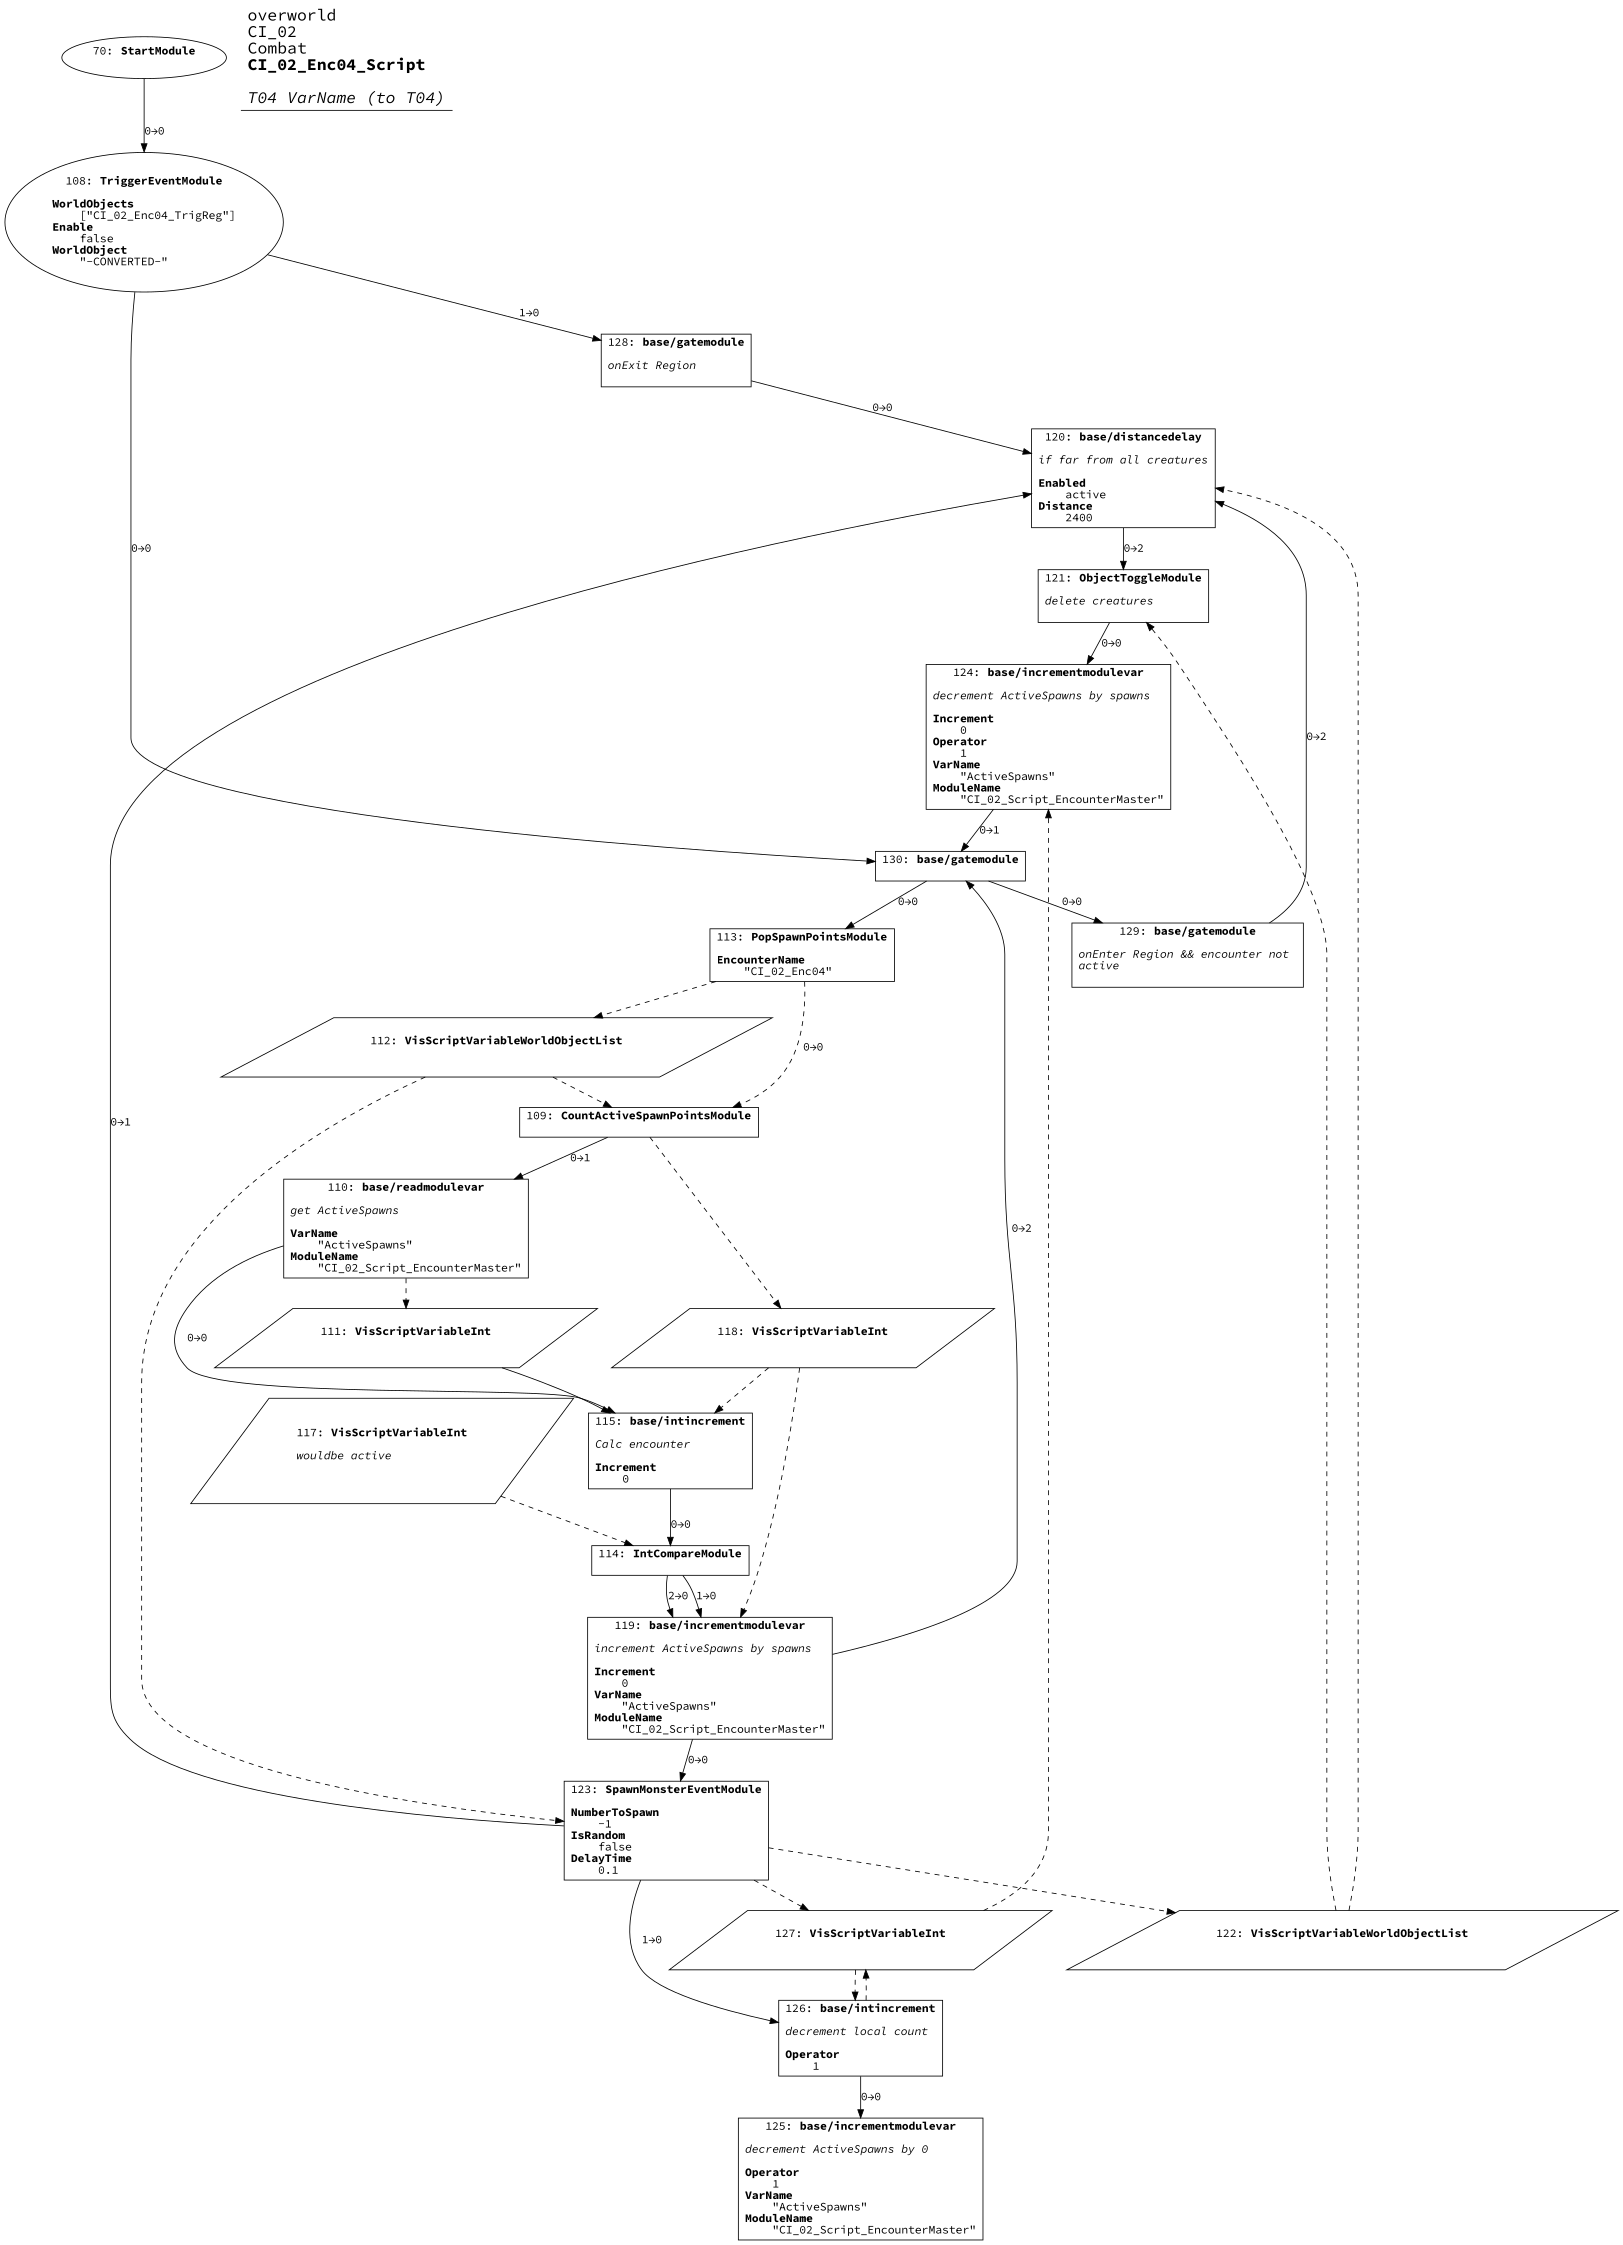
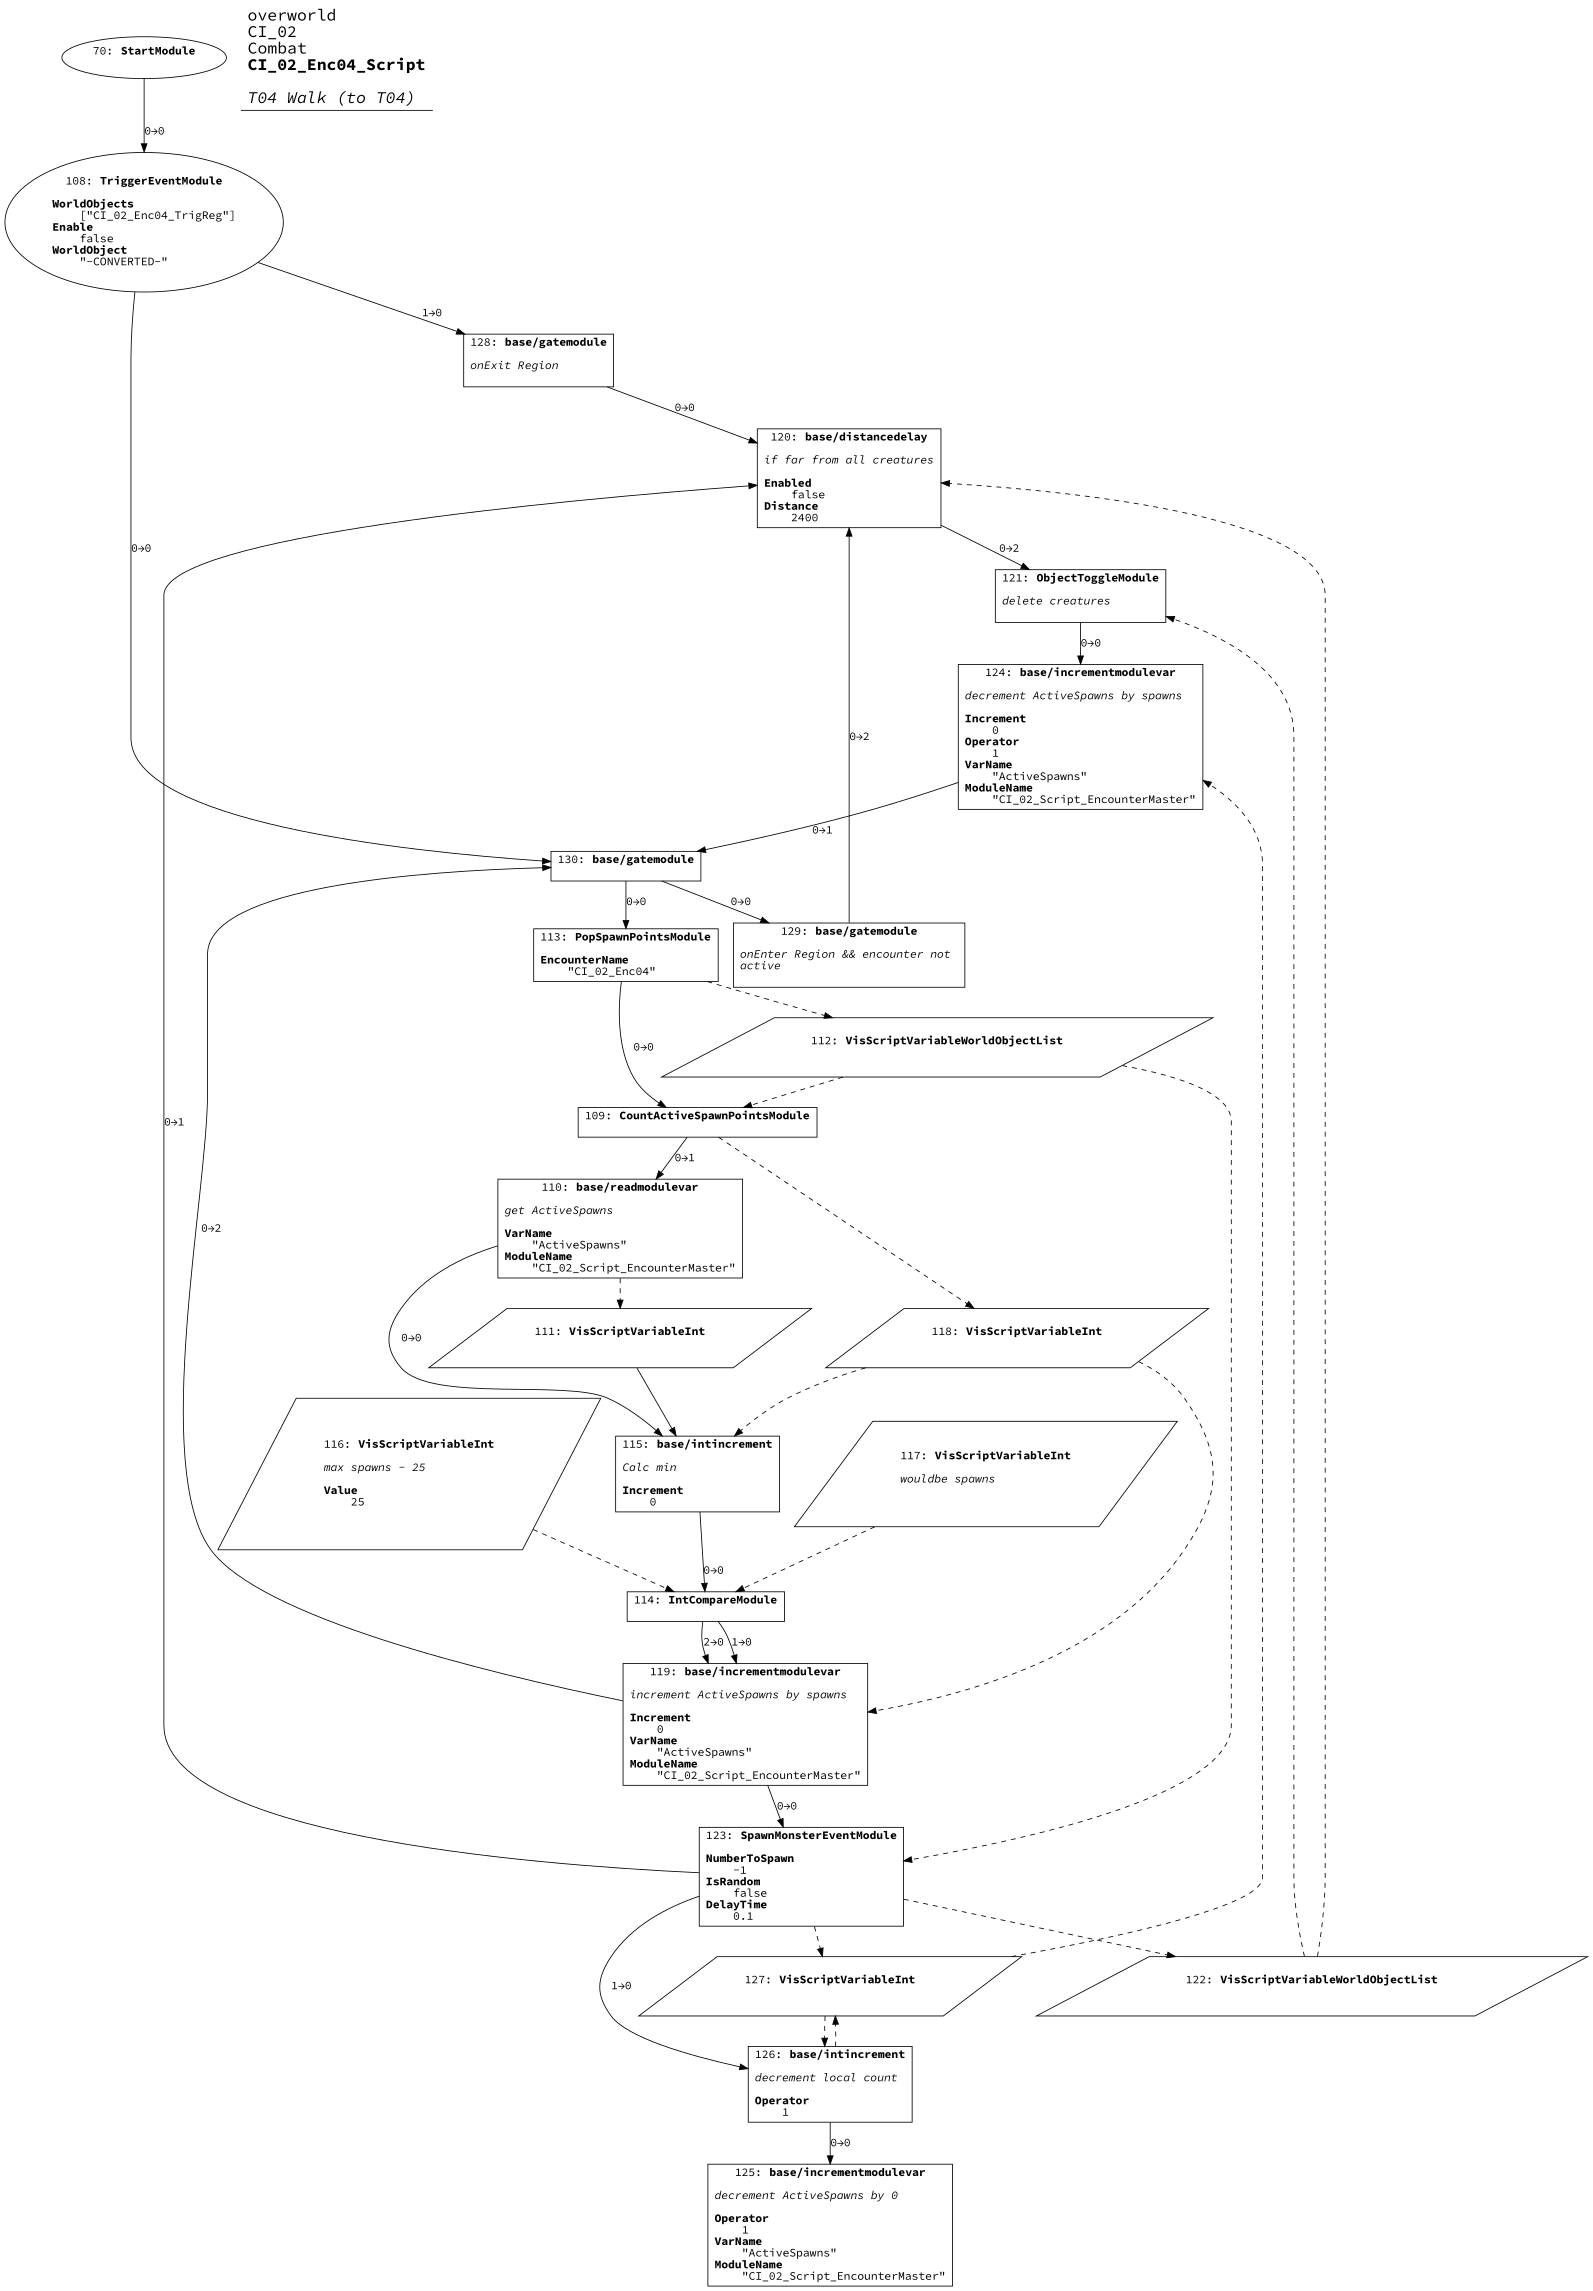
(347, 98) -> (332, 98)
(1072, 495) -> (795, 495)
(794, 1055) -> (623, 1049)
(643, 1444) -> (650, 1467)
(344, 1456) -> (948, 1479)
none -> (409, 1474)
